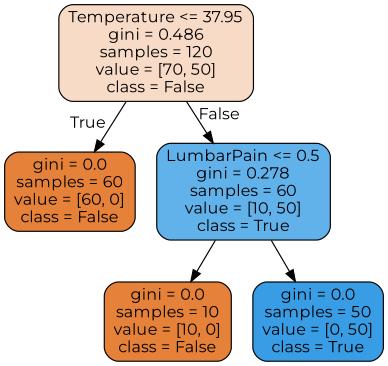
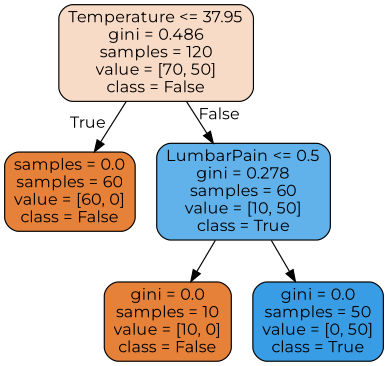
(70, 192) -> (70, 192)
